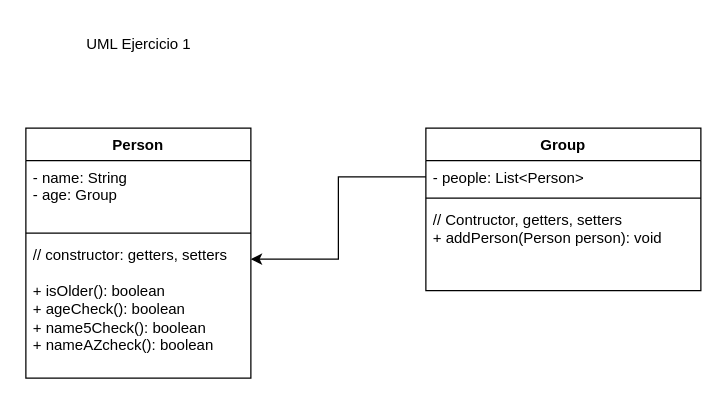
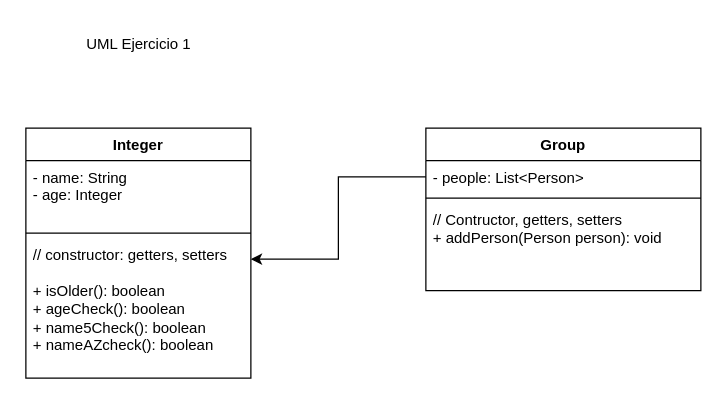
(138, 146) -> (138, 146)
(84, 187) -> (86, 187)
